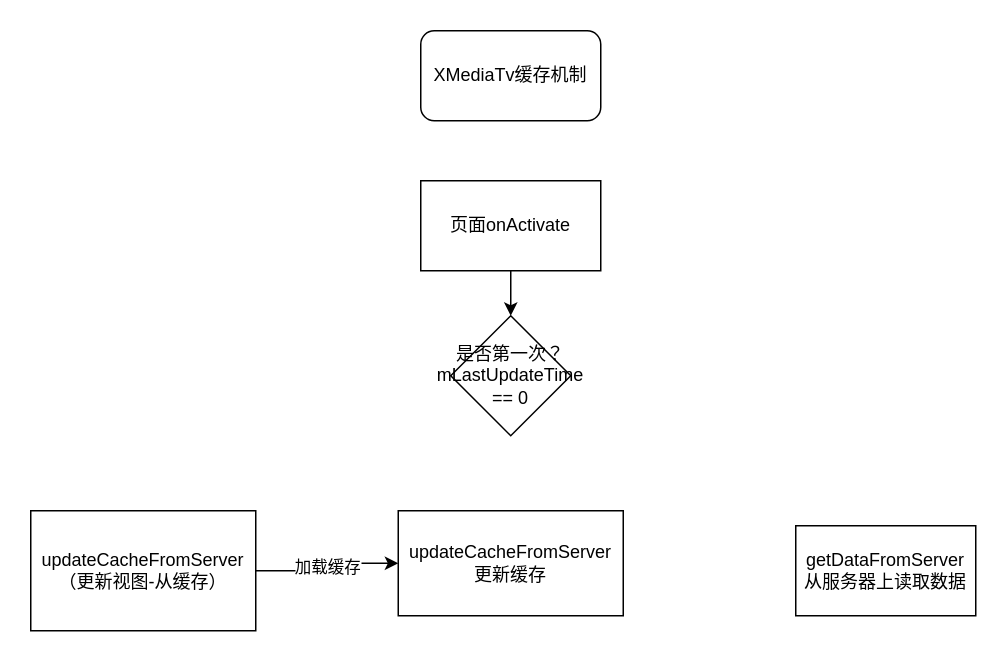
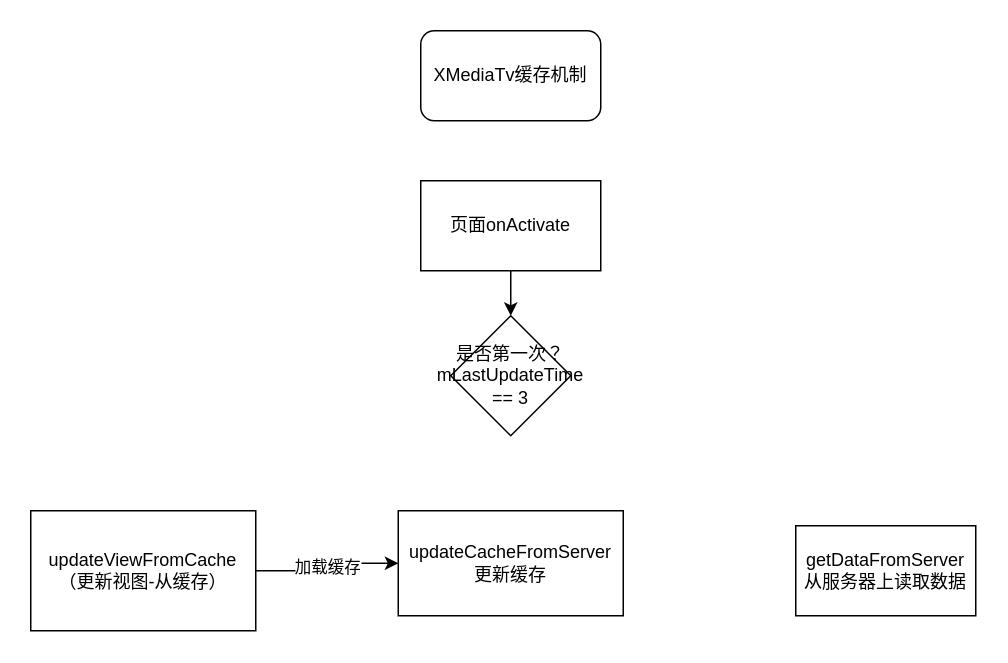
(511, 376) -> (511, 376)
(143, 571) -> (143, 571)
